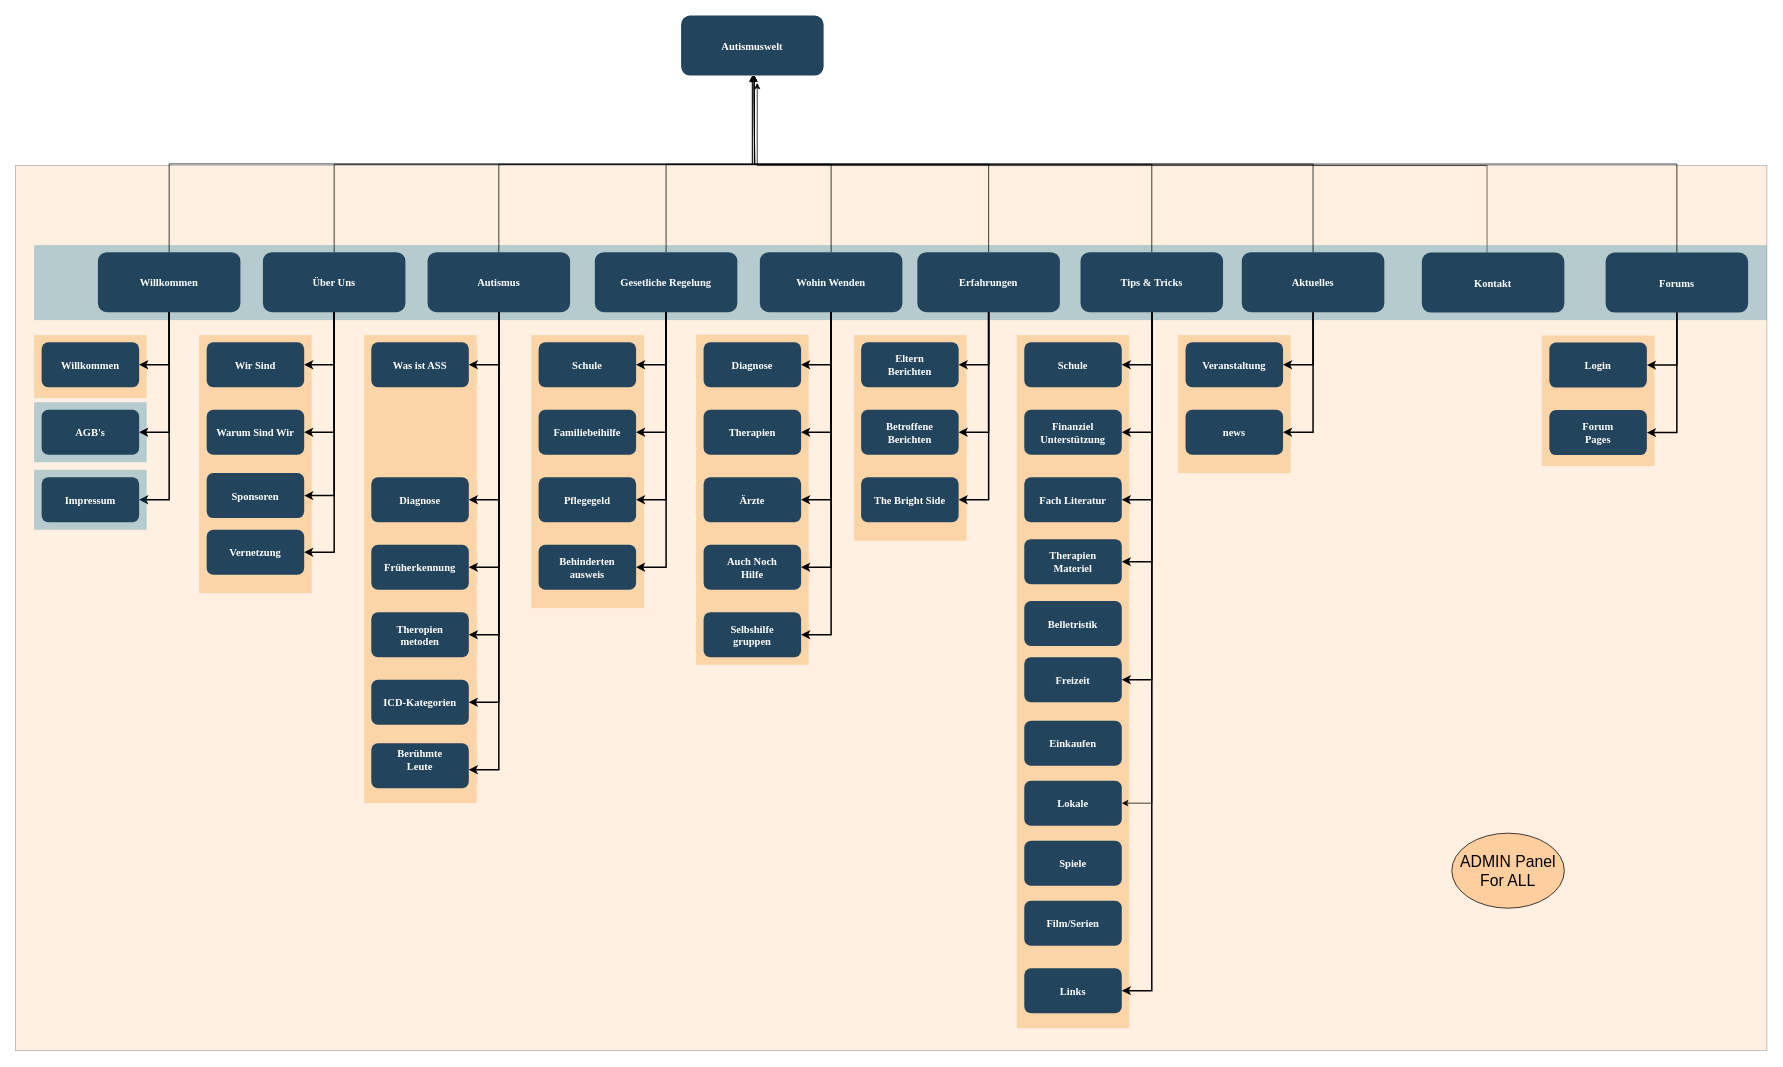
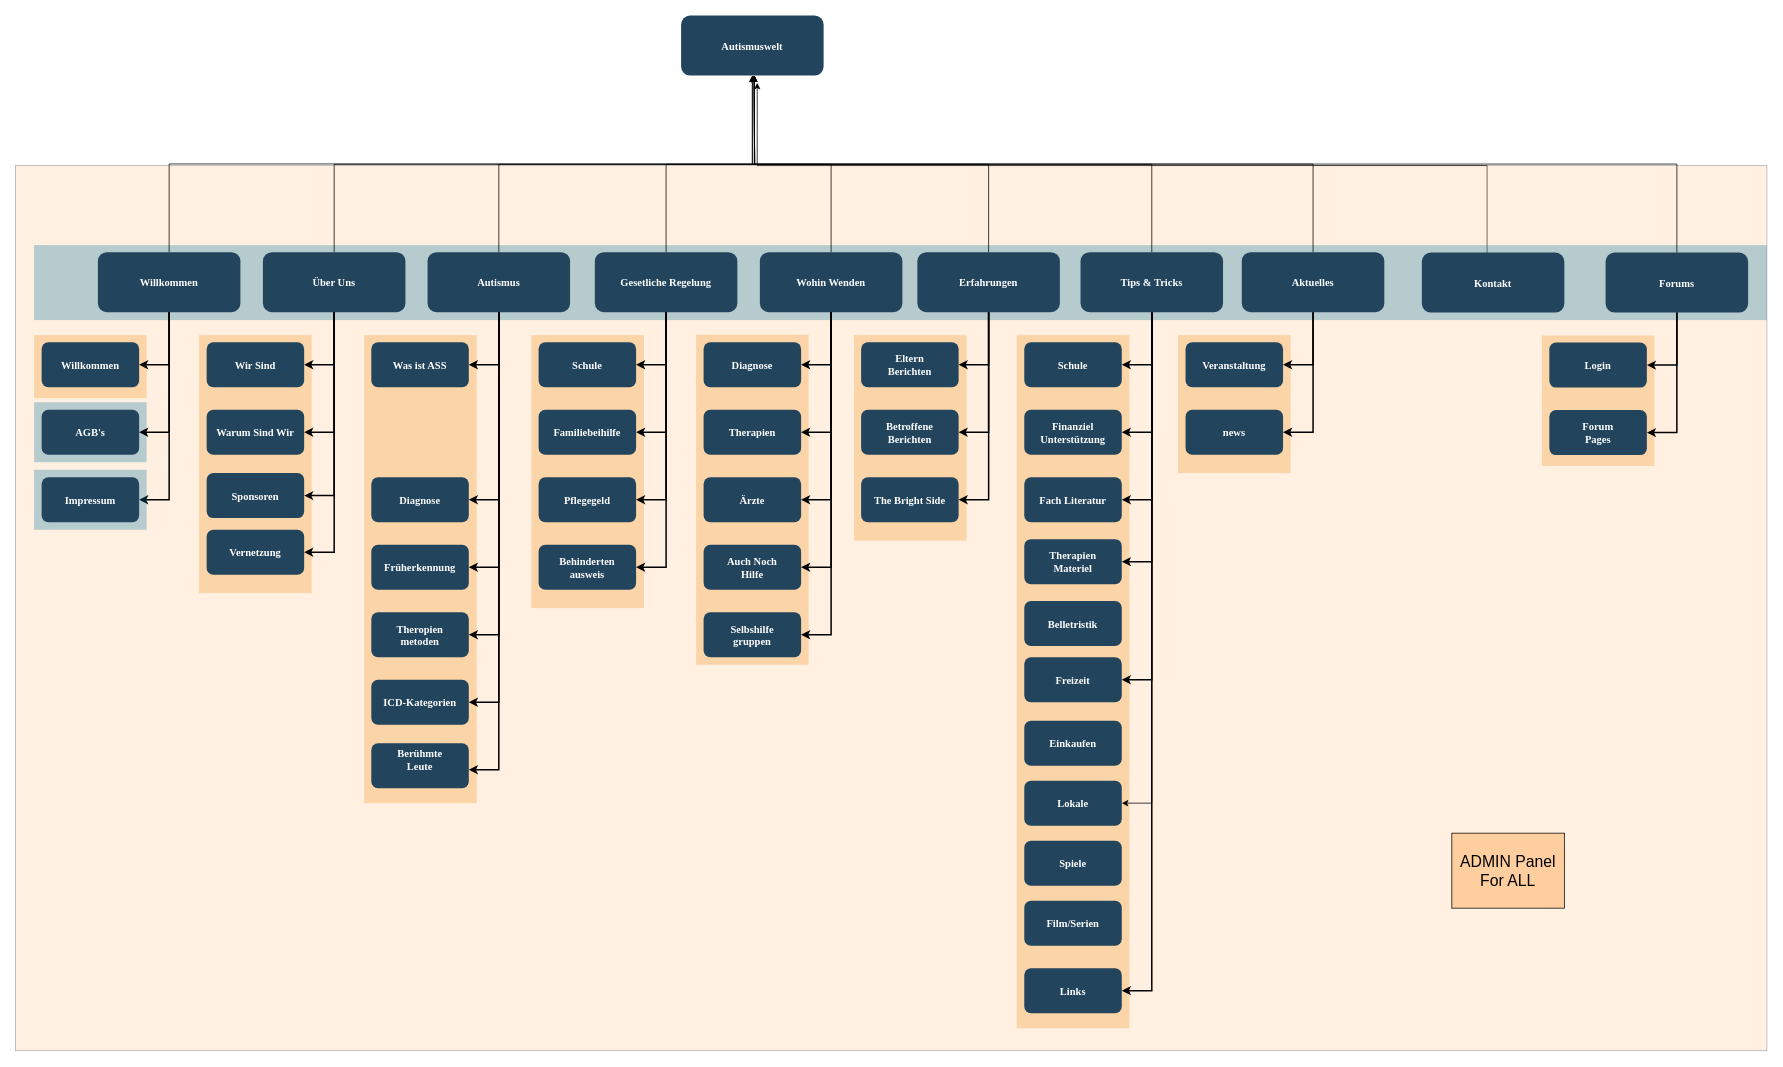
(1508, 870) -> (1508, 870)
